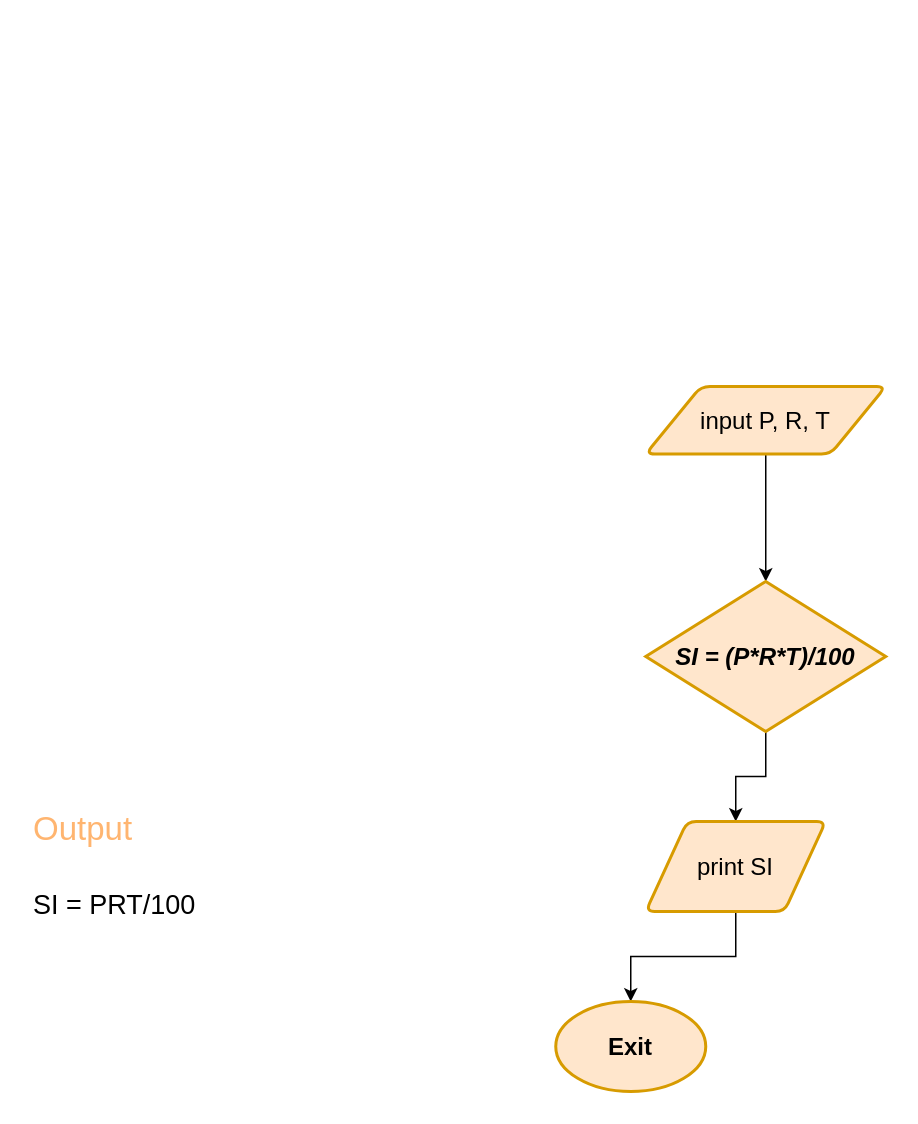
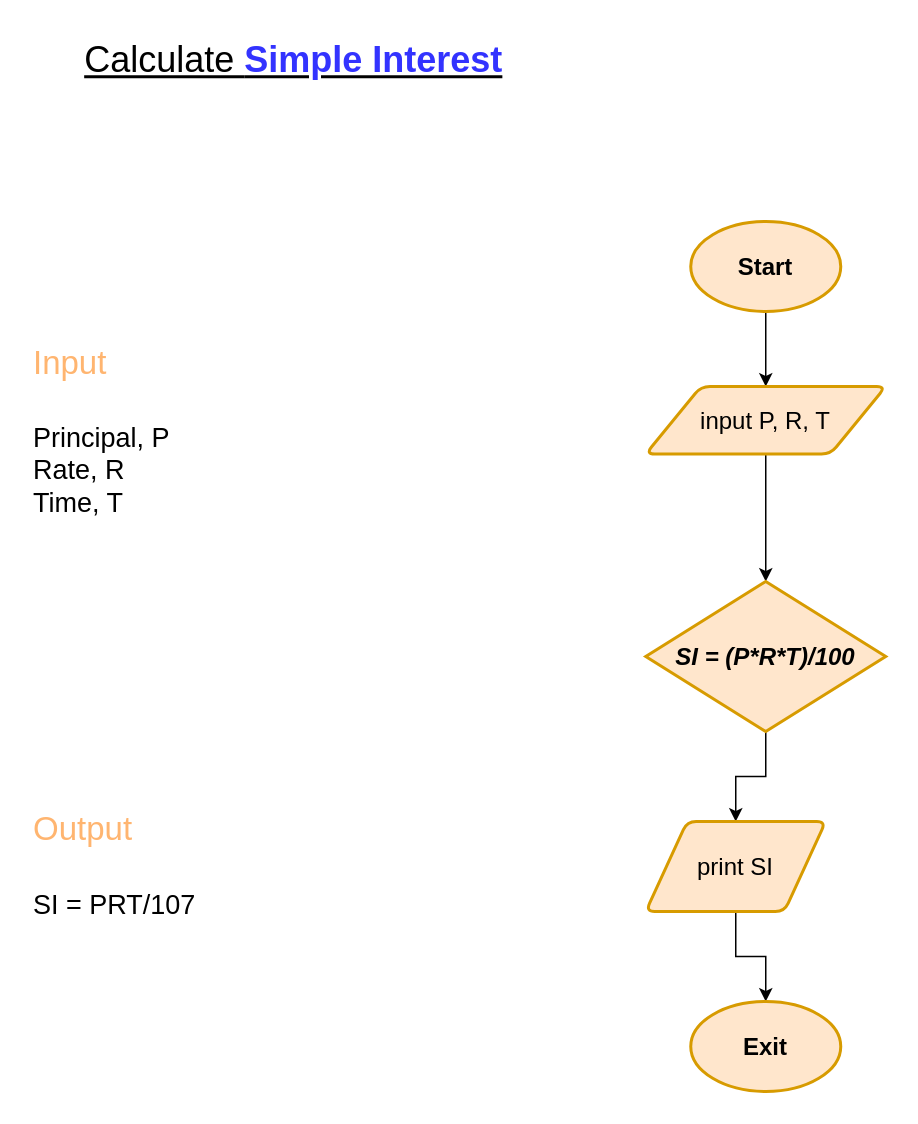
none -> (293, 61)
none -> (766, 266)
none -> (766, 343)
none -> (113, 431)
(117, 866) -> (117, 866)
(631, 1046) -> (766, 1046)
